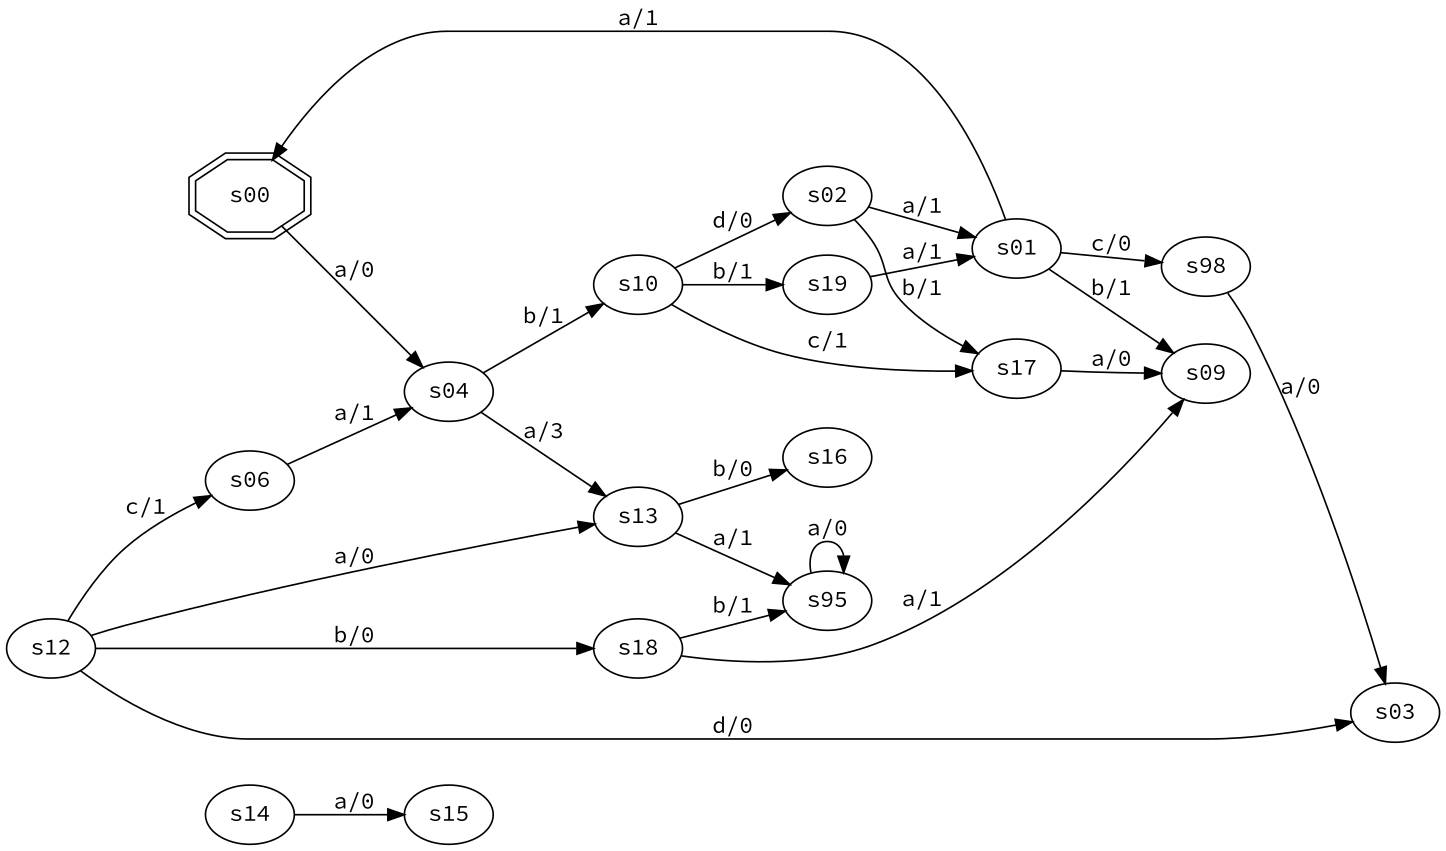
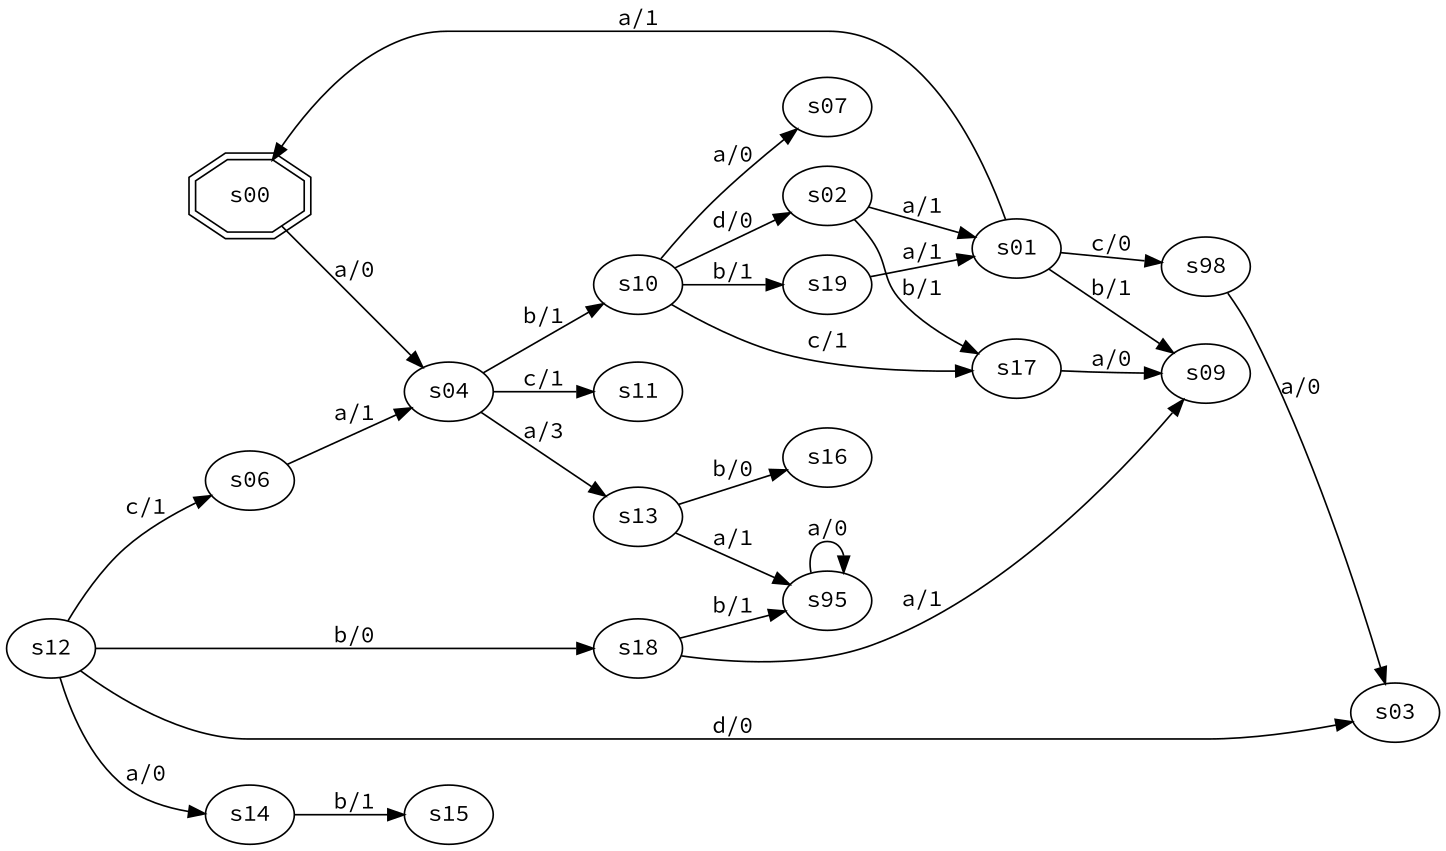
none -> (827, 107)
none -> (638, 392)
(334, 576) -> (104, 765)
(354, 802) -> (354, 802)
